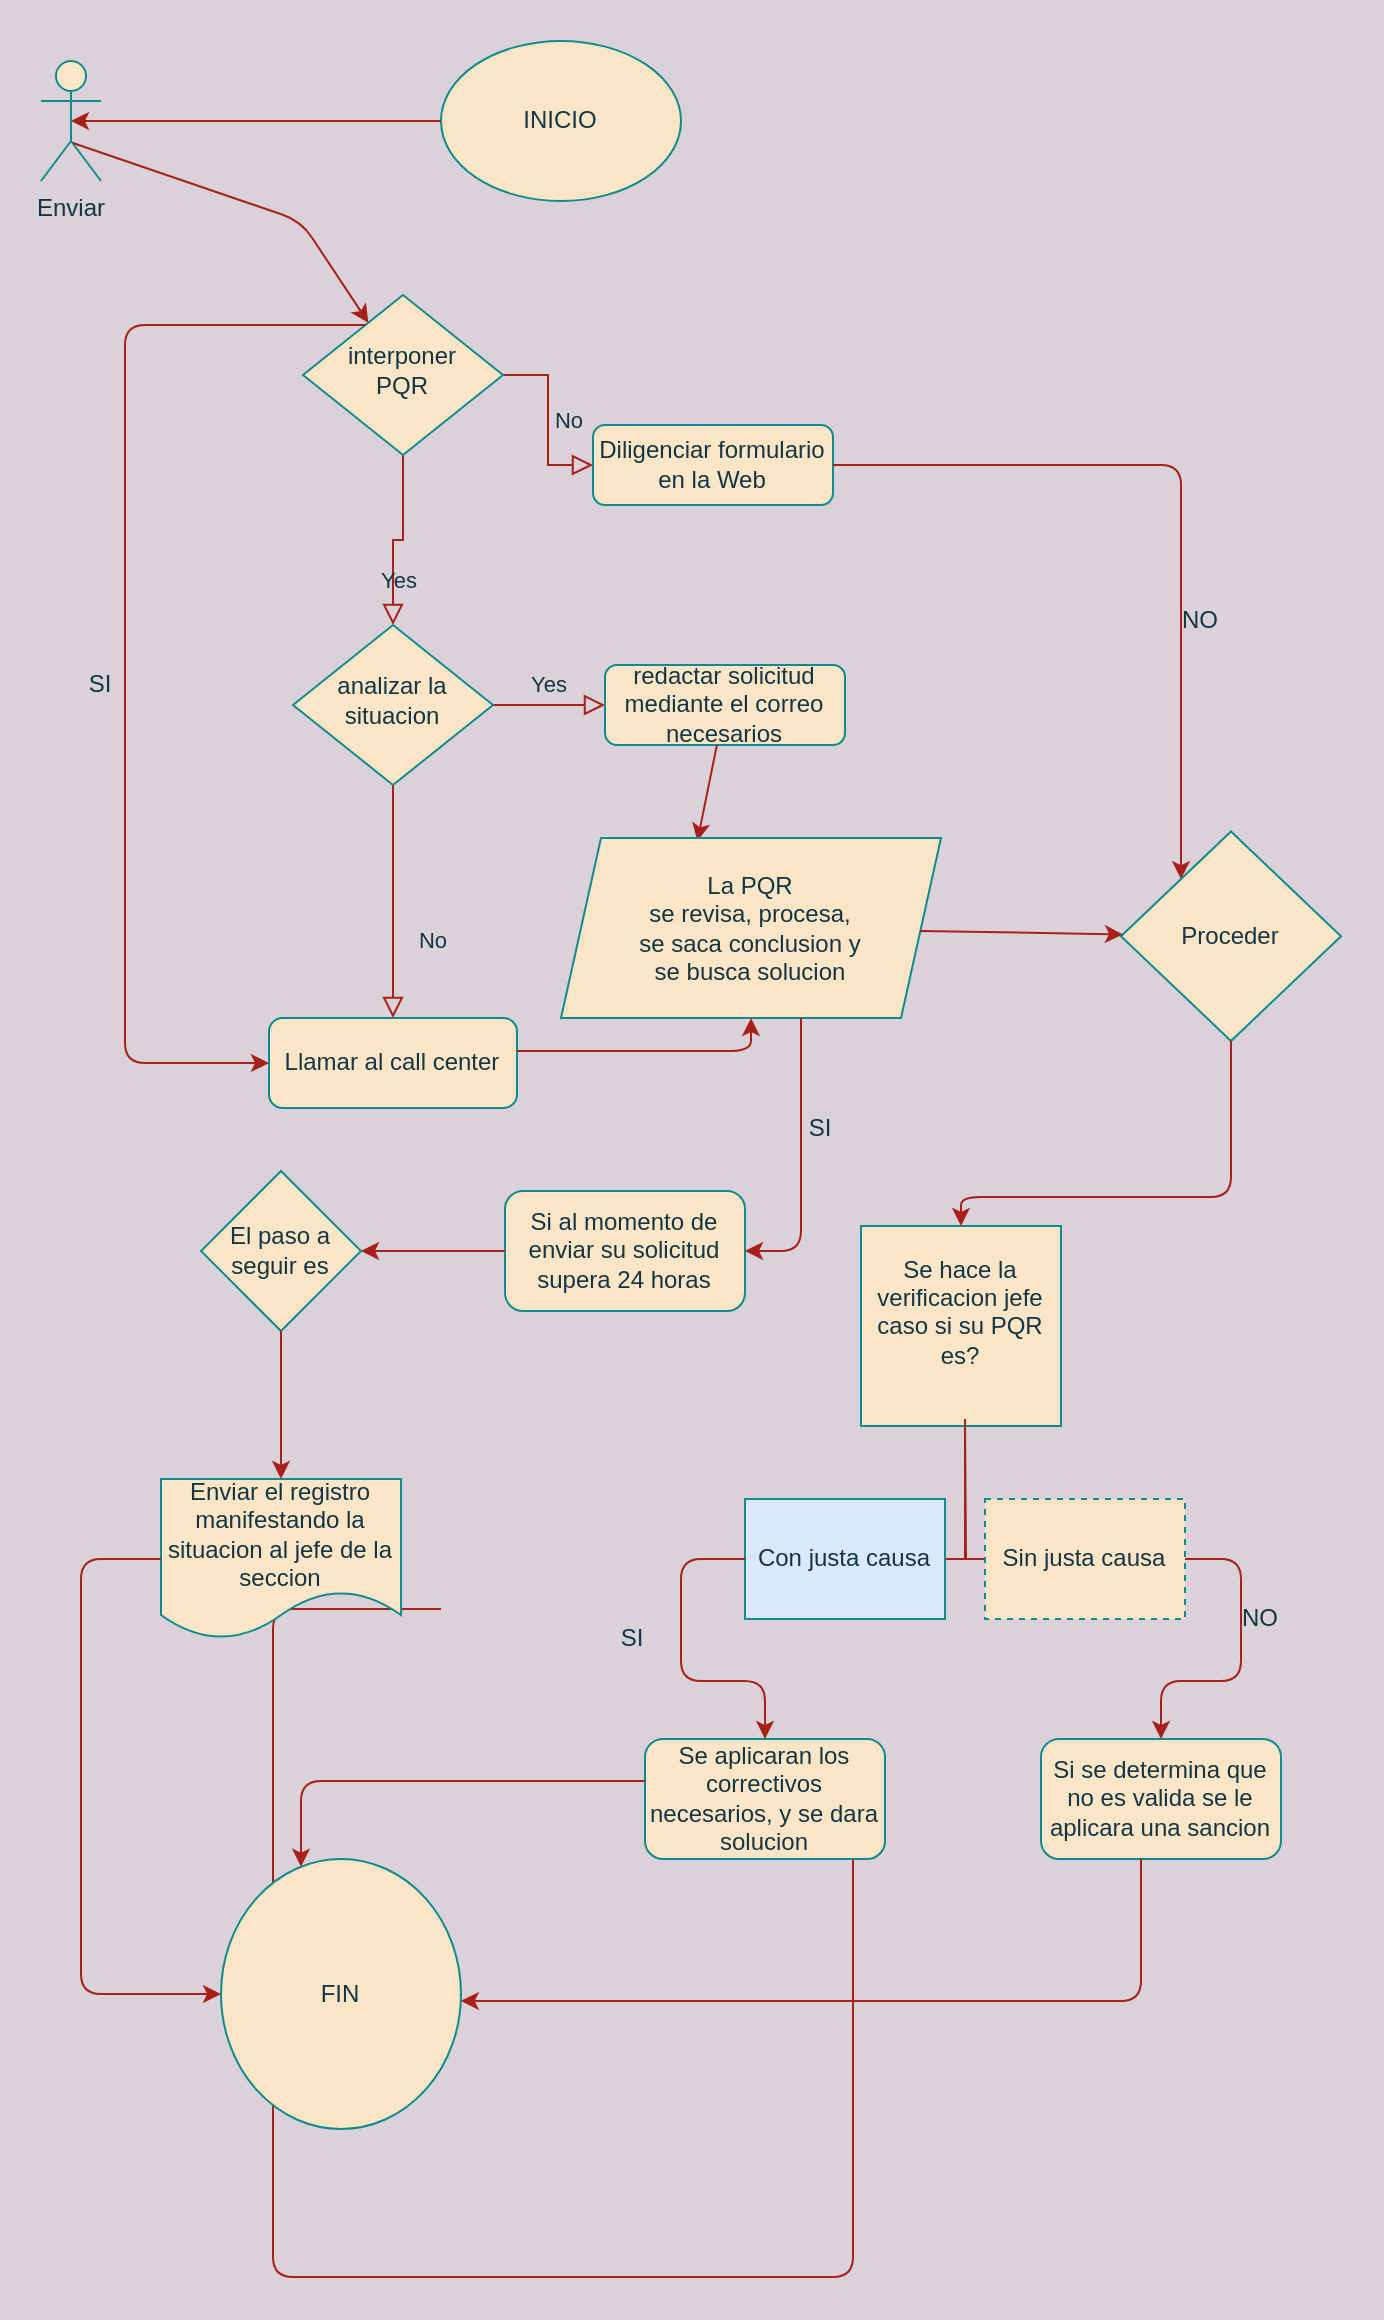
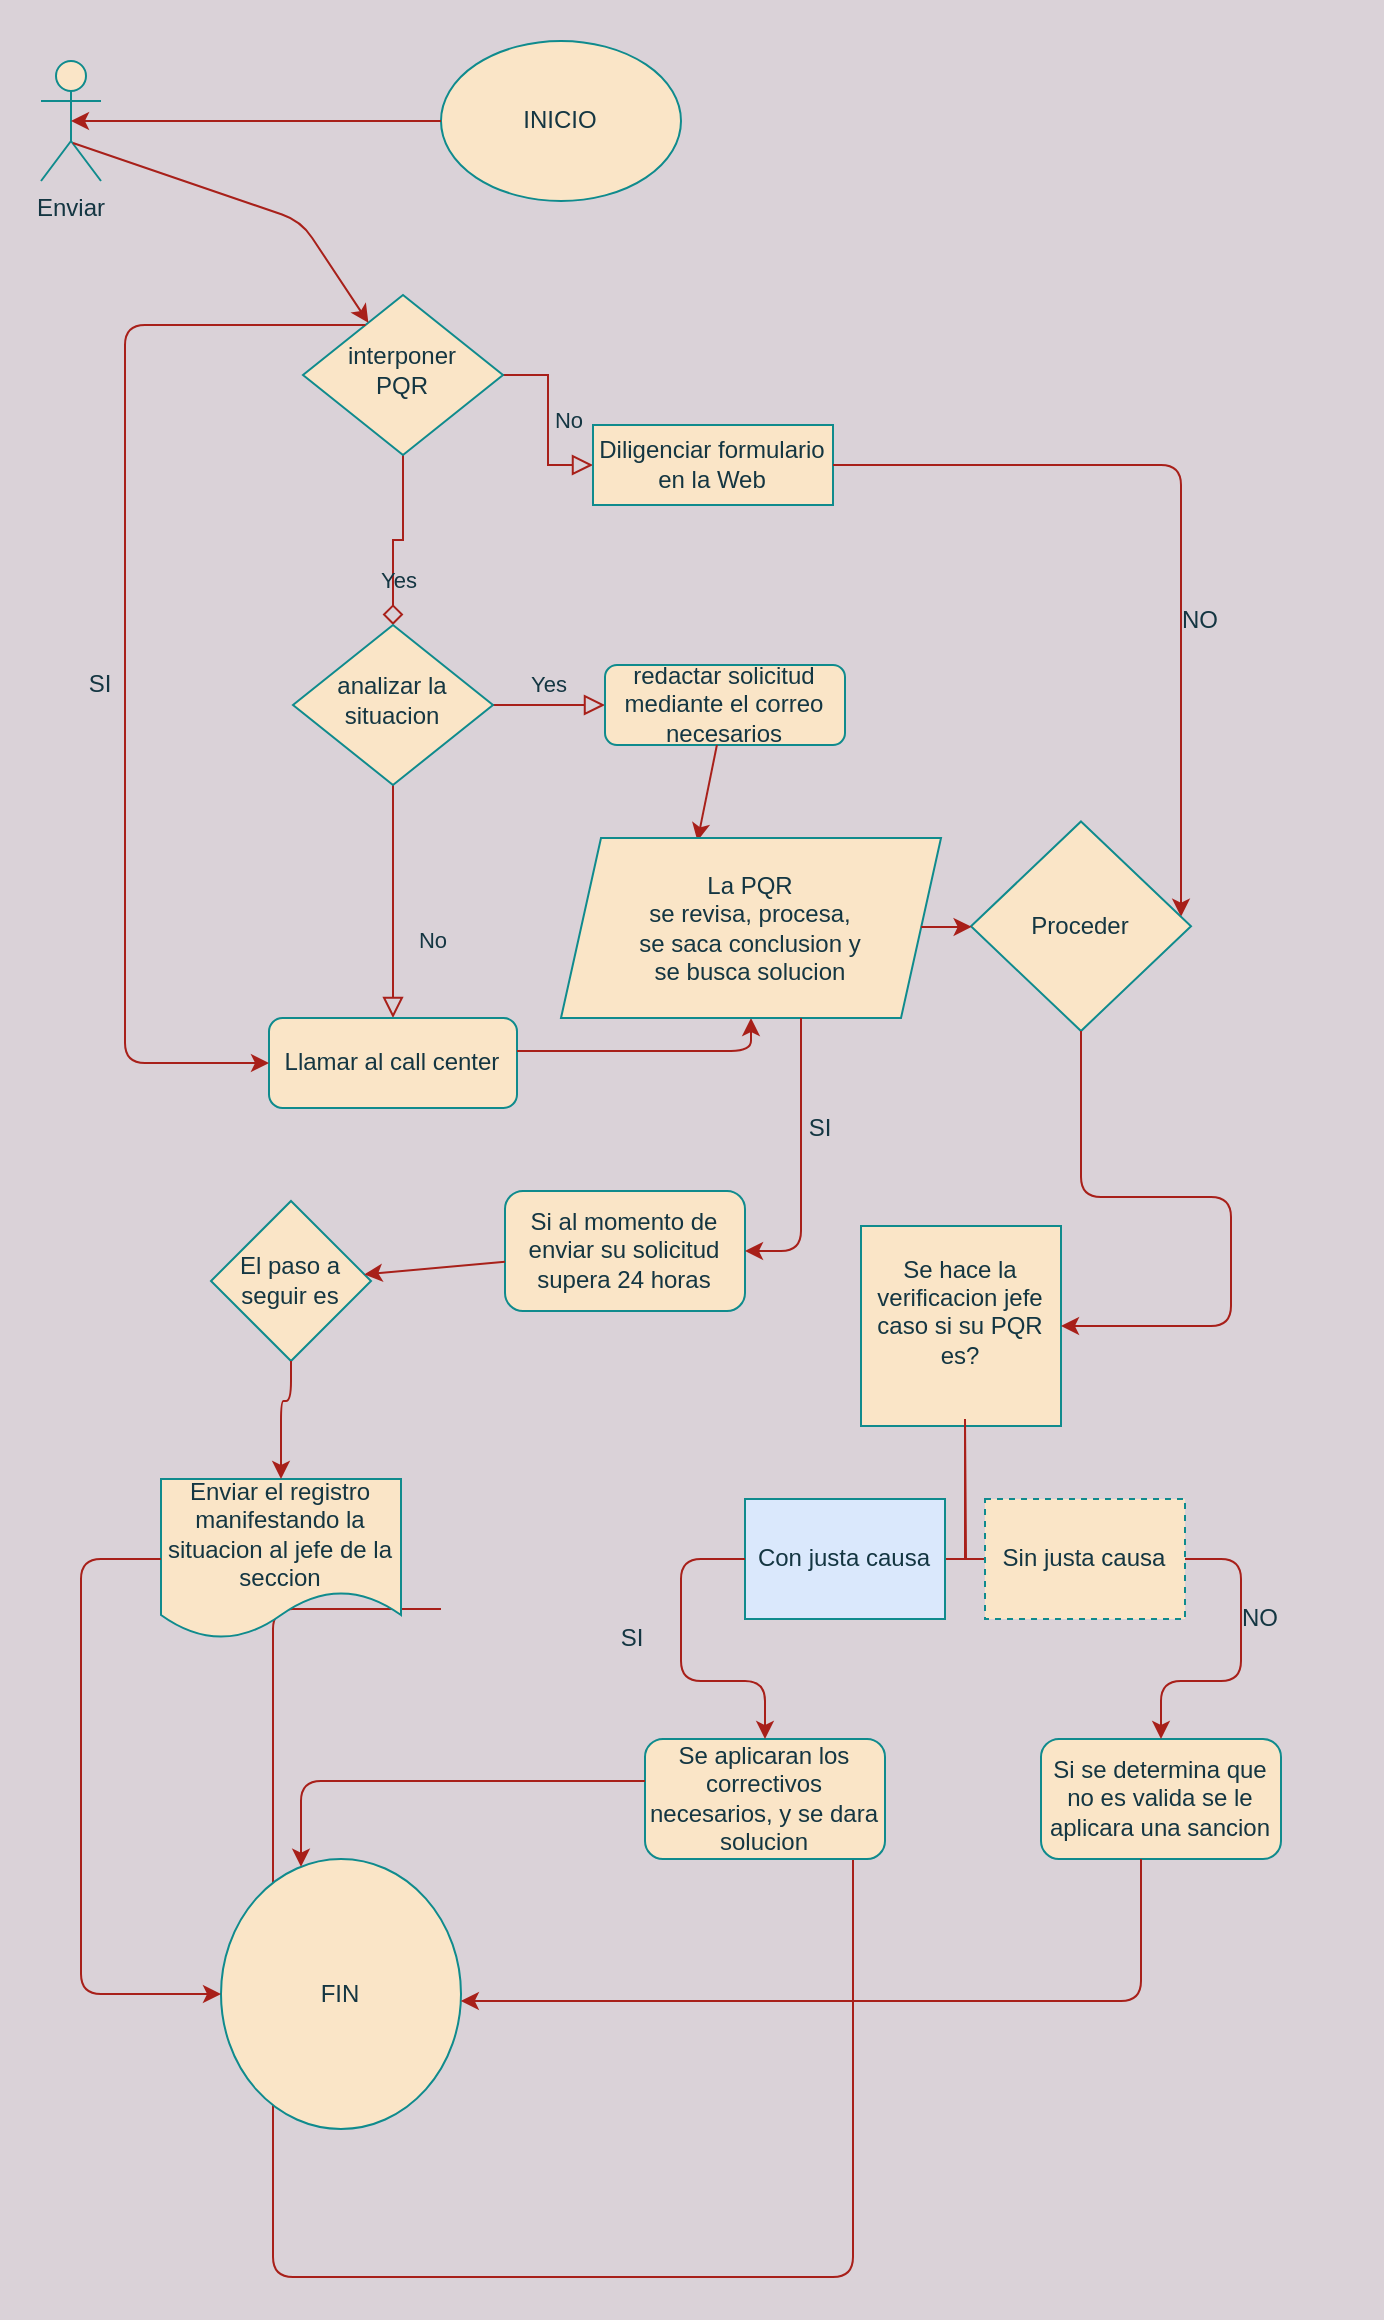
(713, 465) -> (713, 465)
(393, 603) -> (393, 604)
(1231, 936) -> (1081, 926)
(281, 1251) -> (291, 1281)
